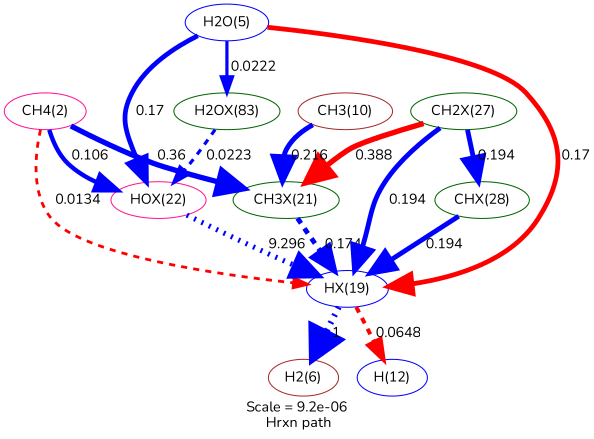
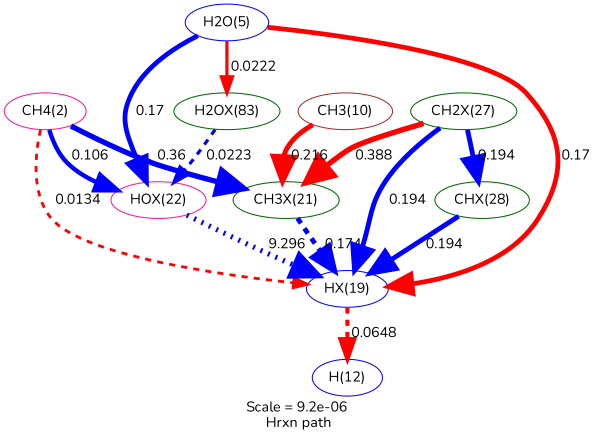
(227, 59) -> (227, 59)
(295, 138) -> (295, 138)
(303, 378) -> none
